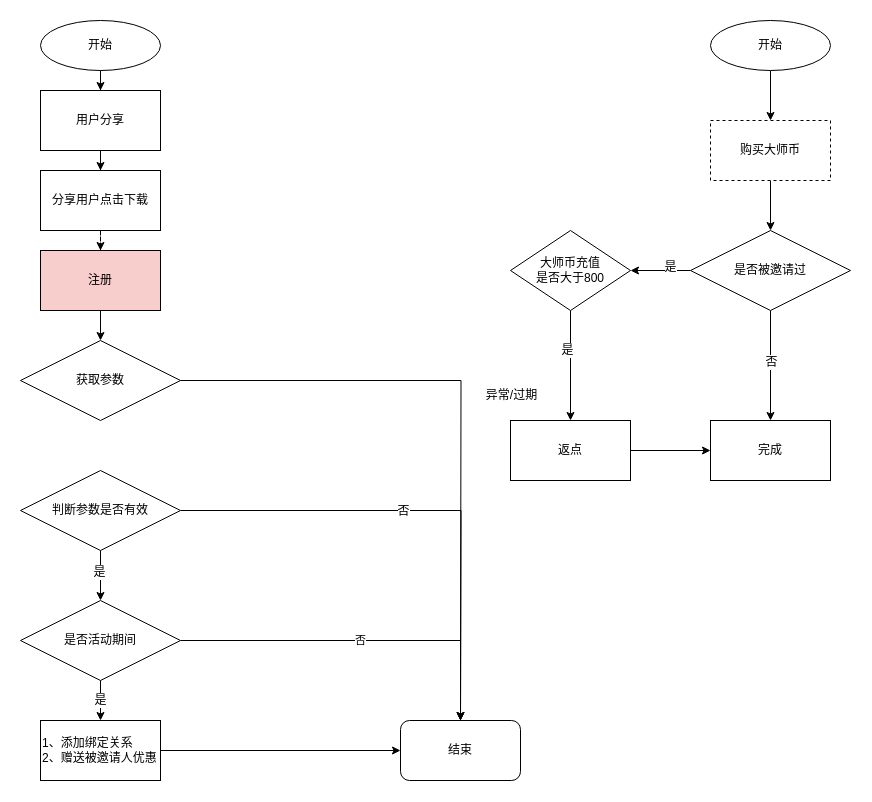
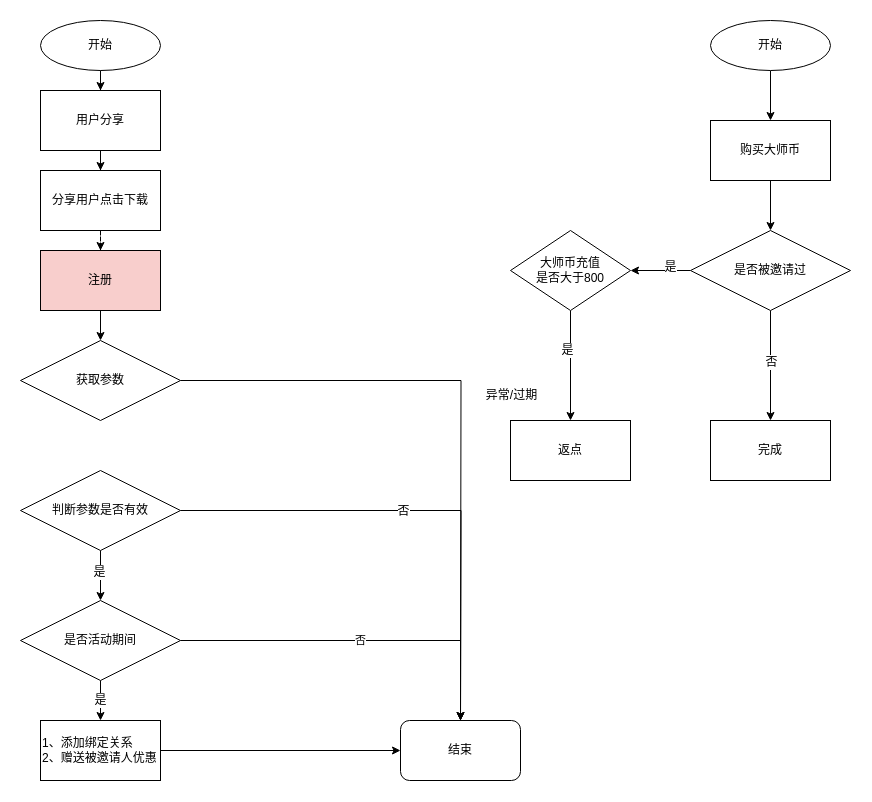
(771, 151) -> (771, 151)
(667, 451) -> none
